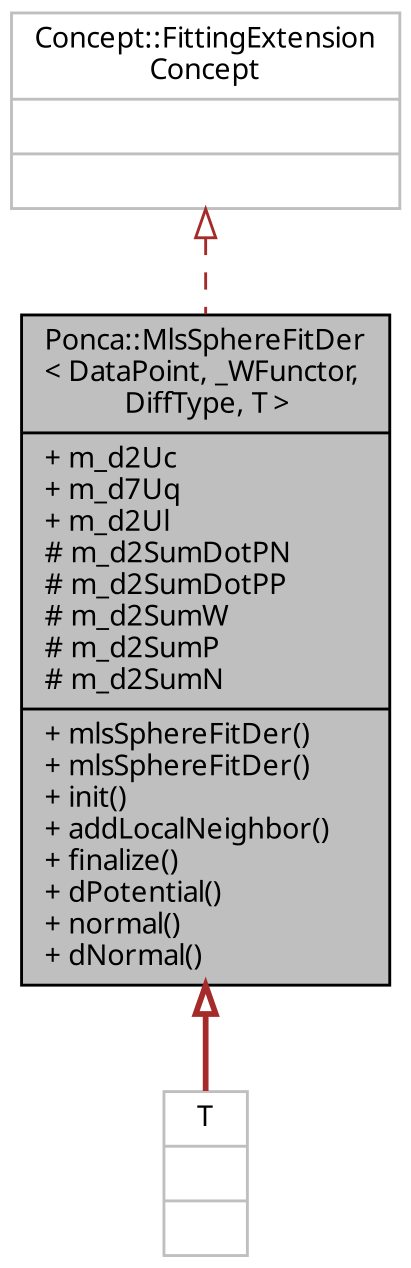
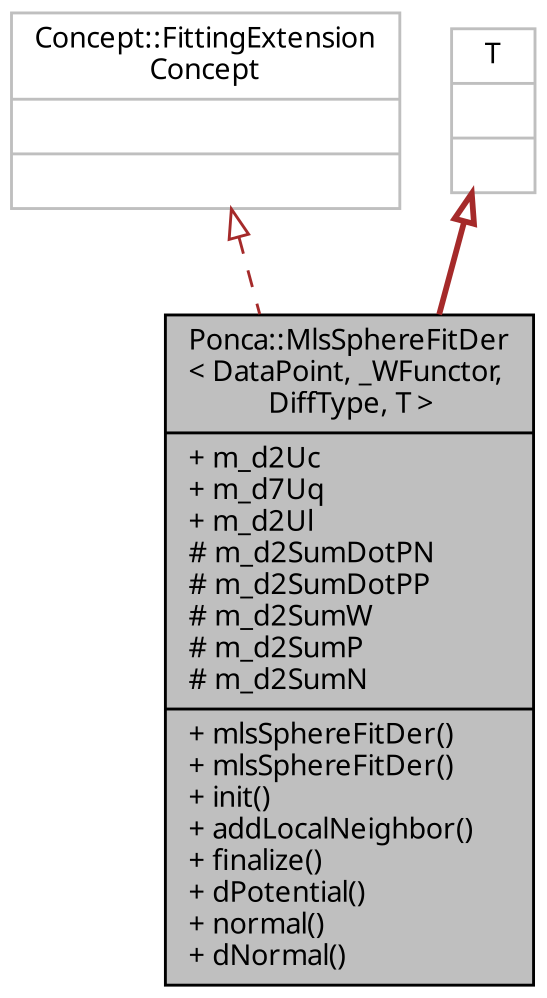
(206, 1053) -> (452, 268)
